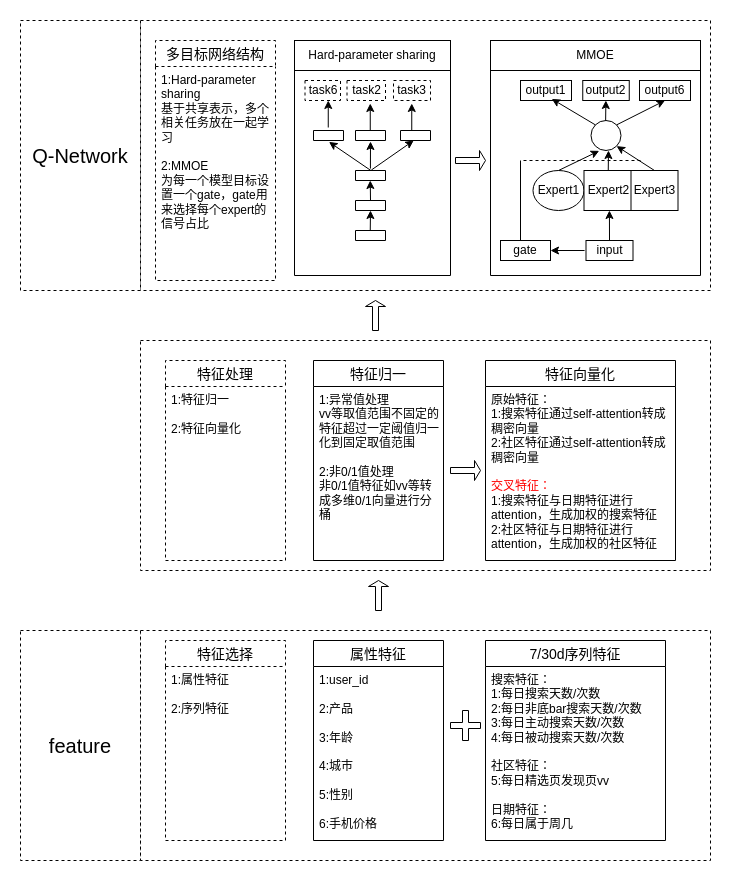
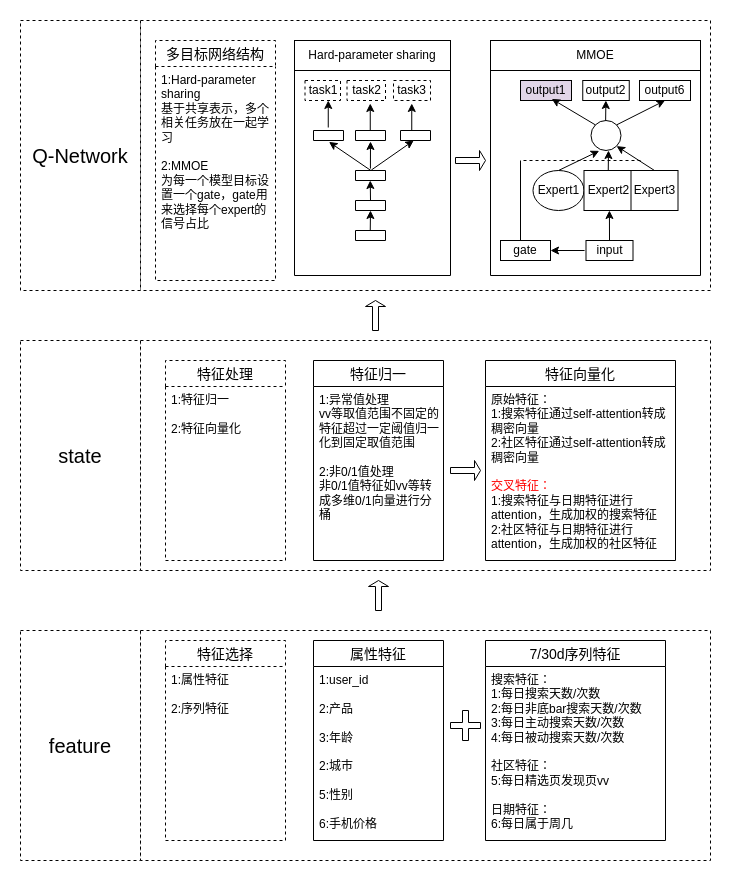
(324, 91) -> (324, 91)
(546, 91) -> (546, 91)
none -> (81, 456)
(349, 717) -> (349, 717)
